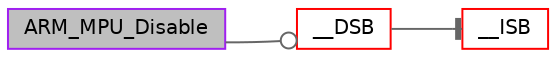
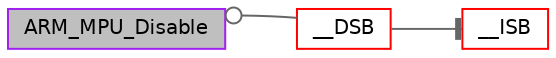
(253, 42) -> (269, 16)
